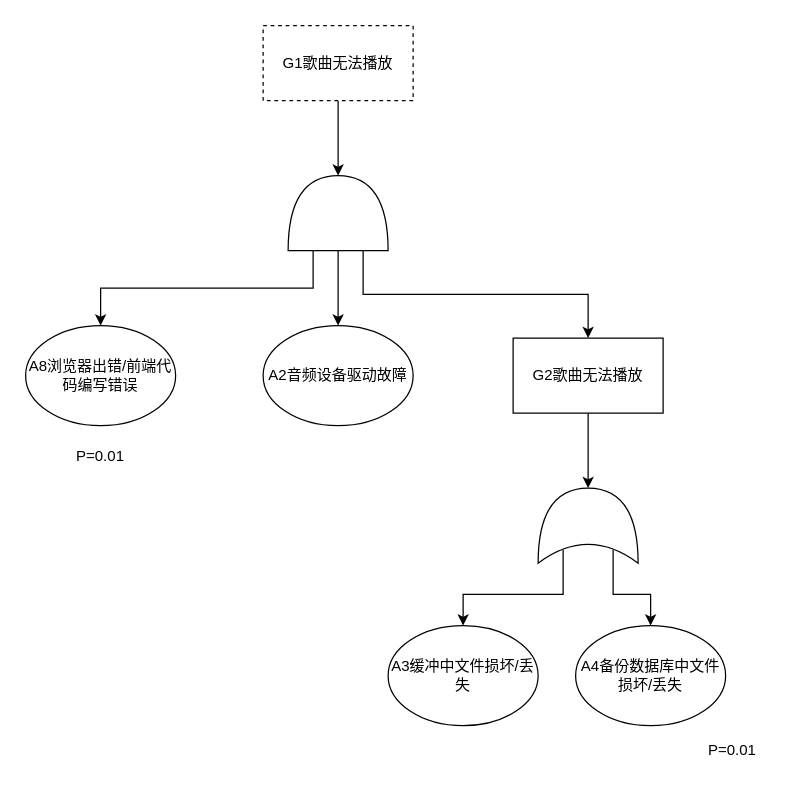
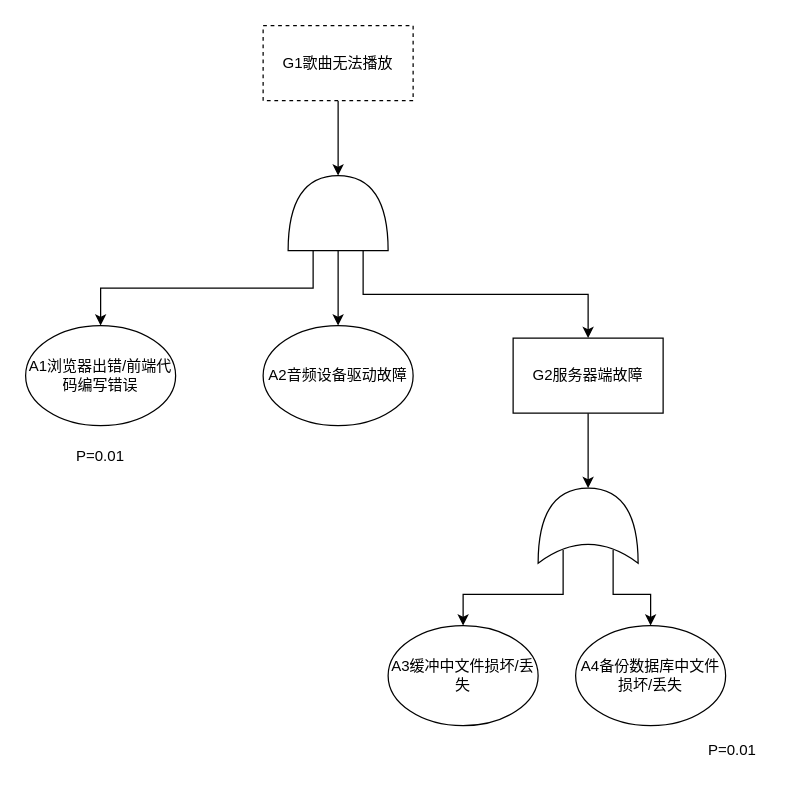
(101, 376) -> (101, 376)
(588, 376) -> (588, 376)
